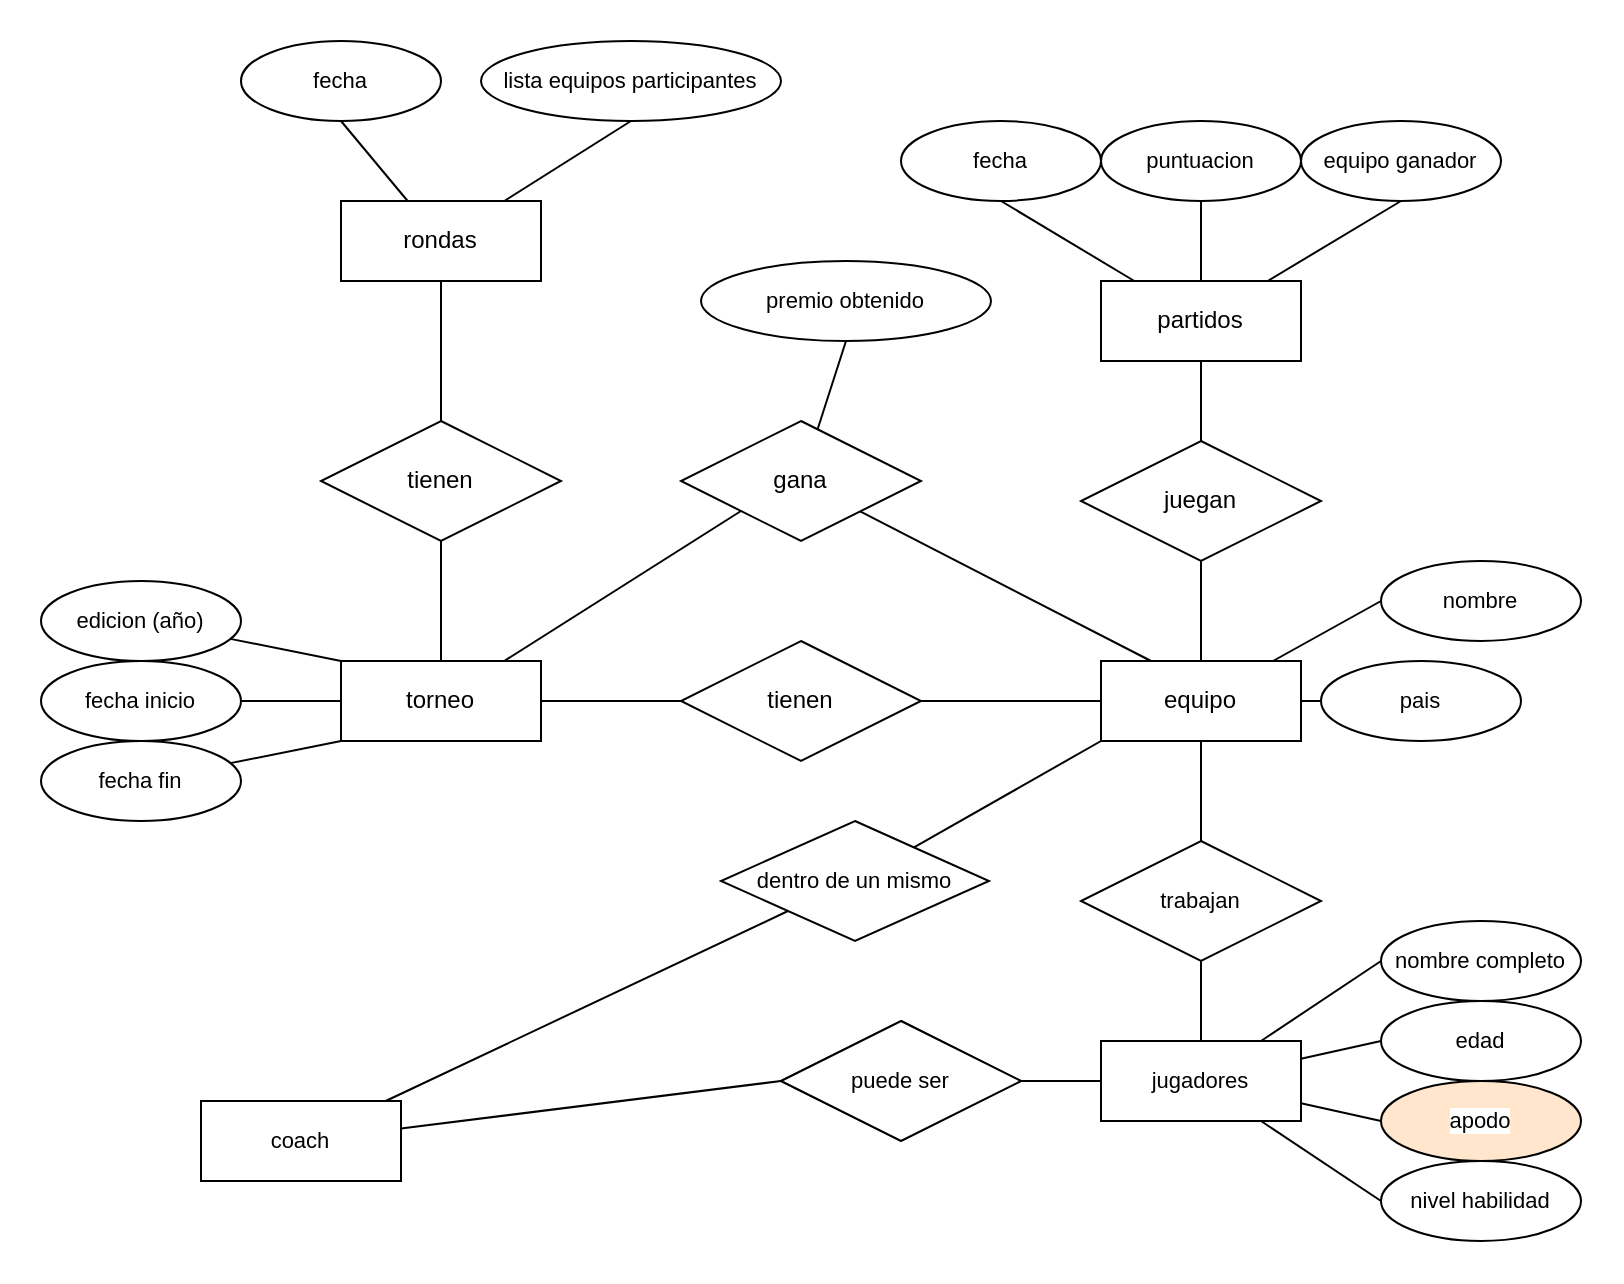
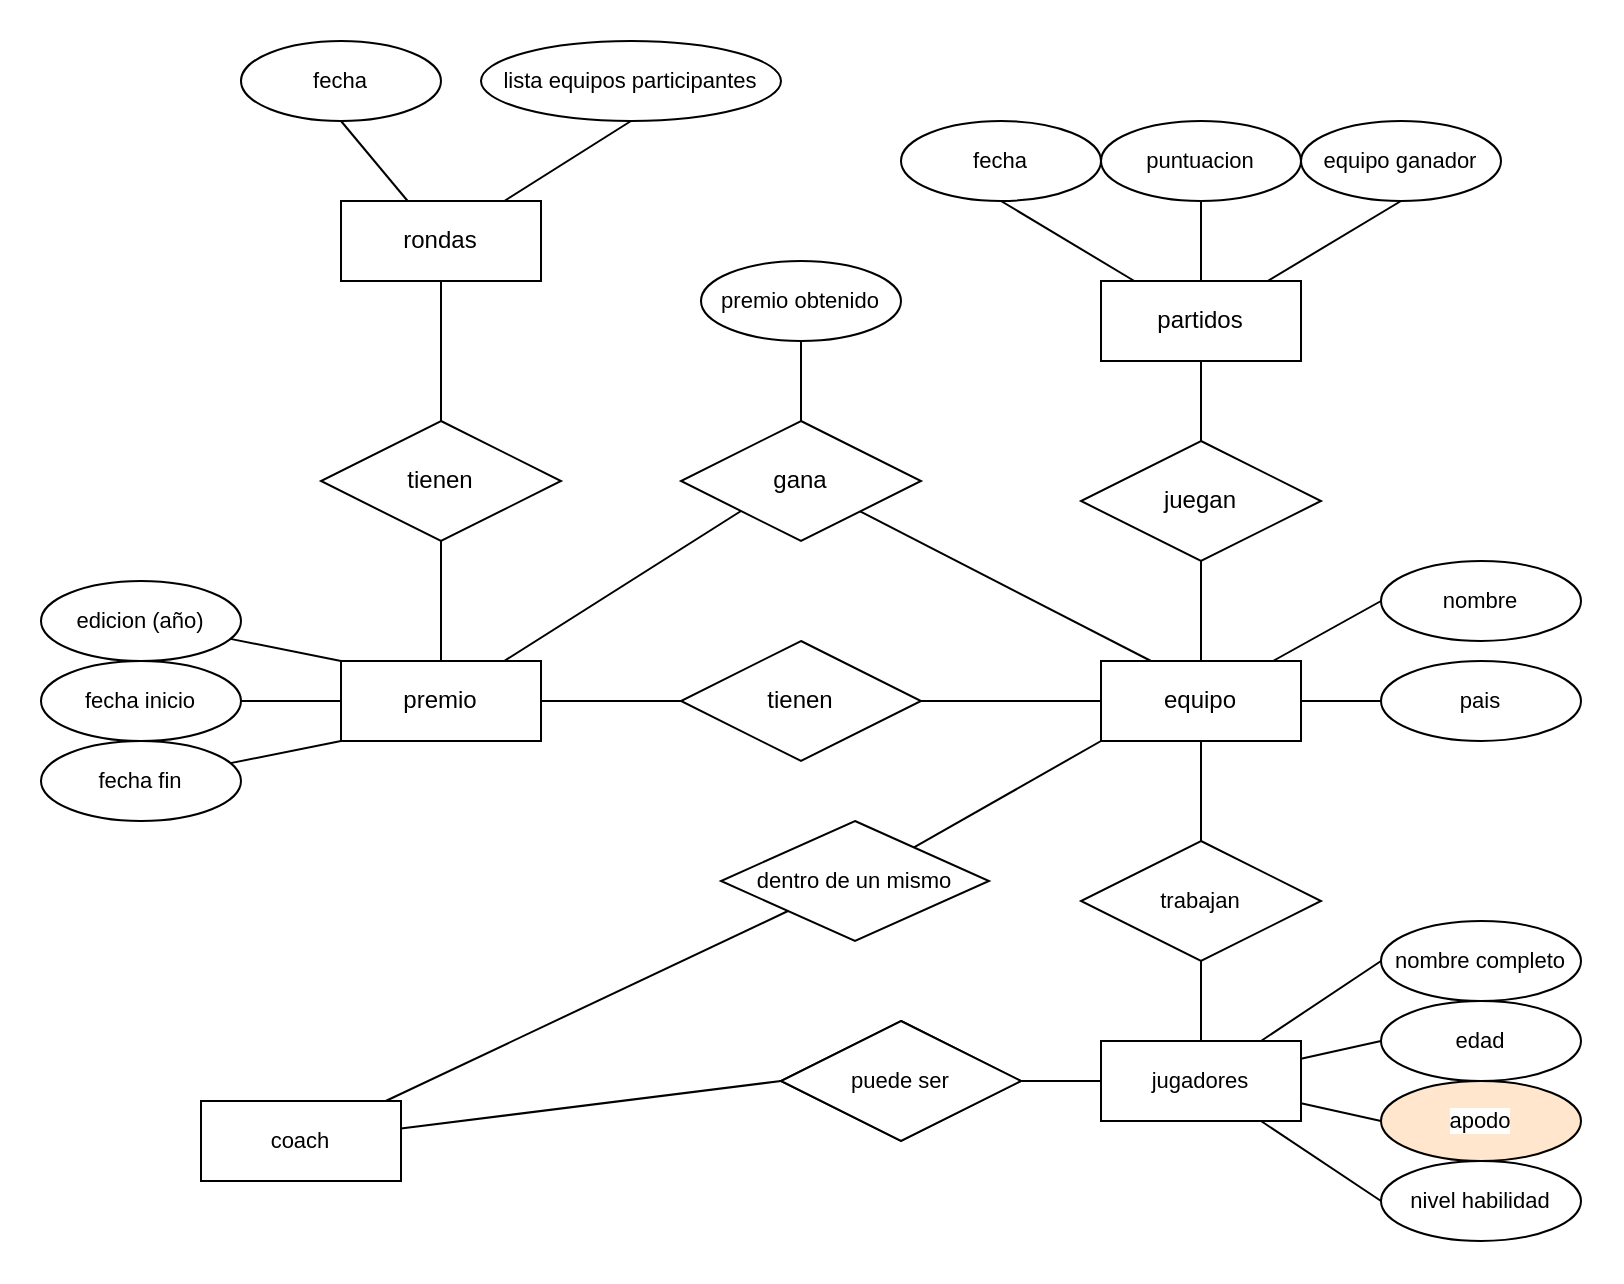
(846, 301) -> (801, 301)
(441, 701) -> (441, 701)
(1421, 701) -> (1481, 701)
